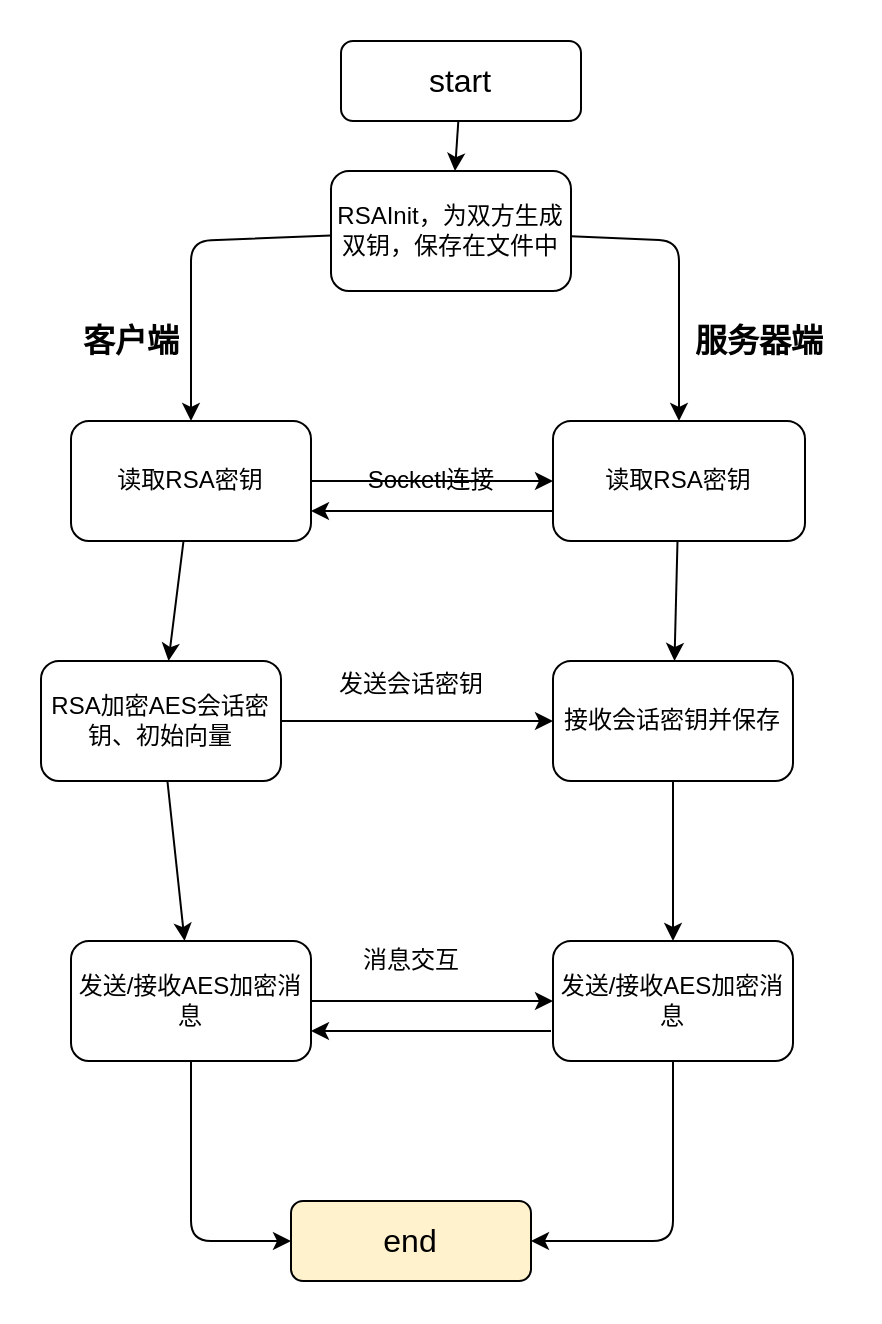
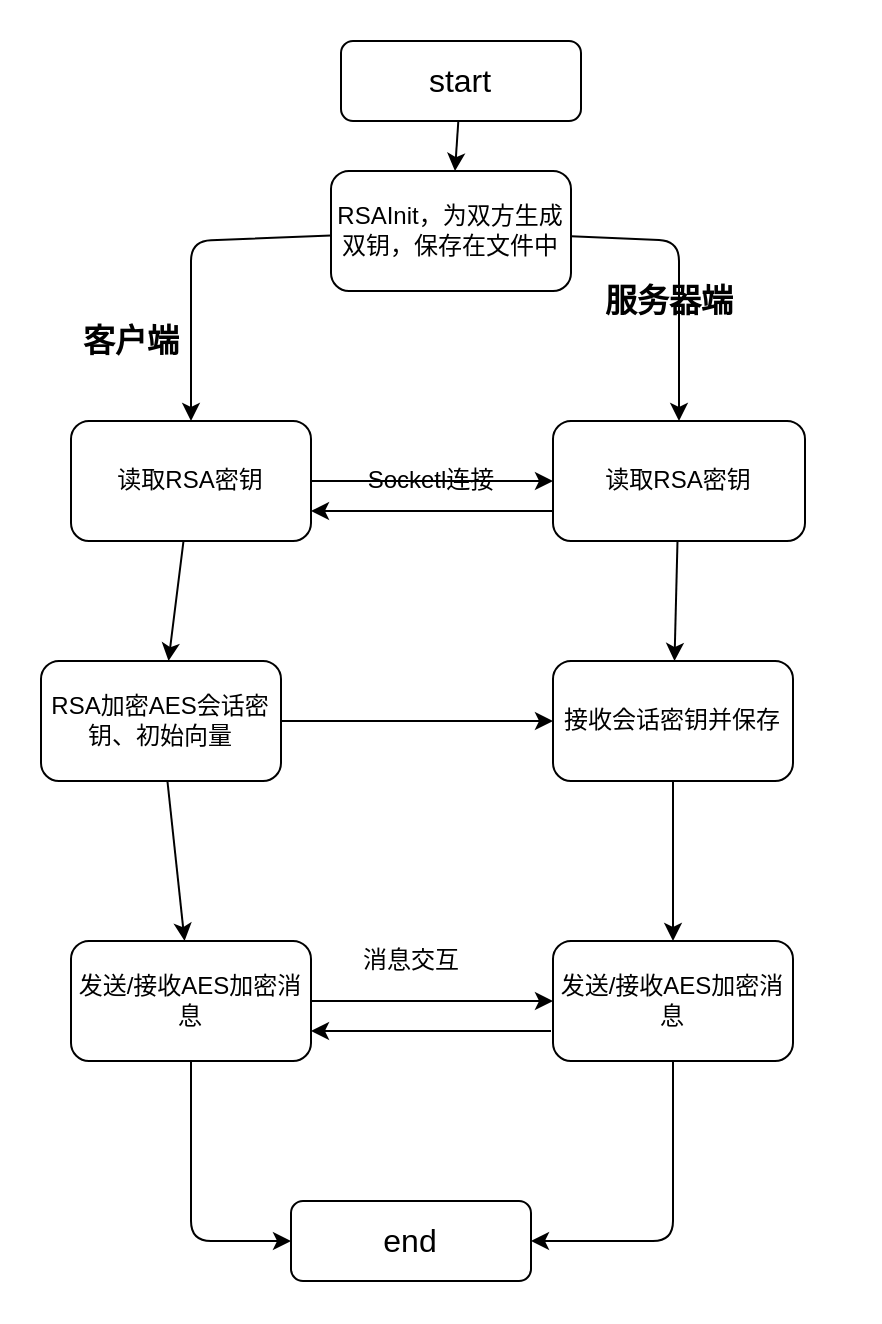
(759, 341) -> (669, 301)
(411, 681) -> none
(411, 1241) -> (411, 1241)
